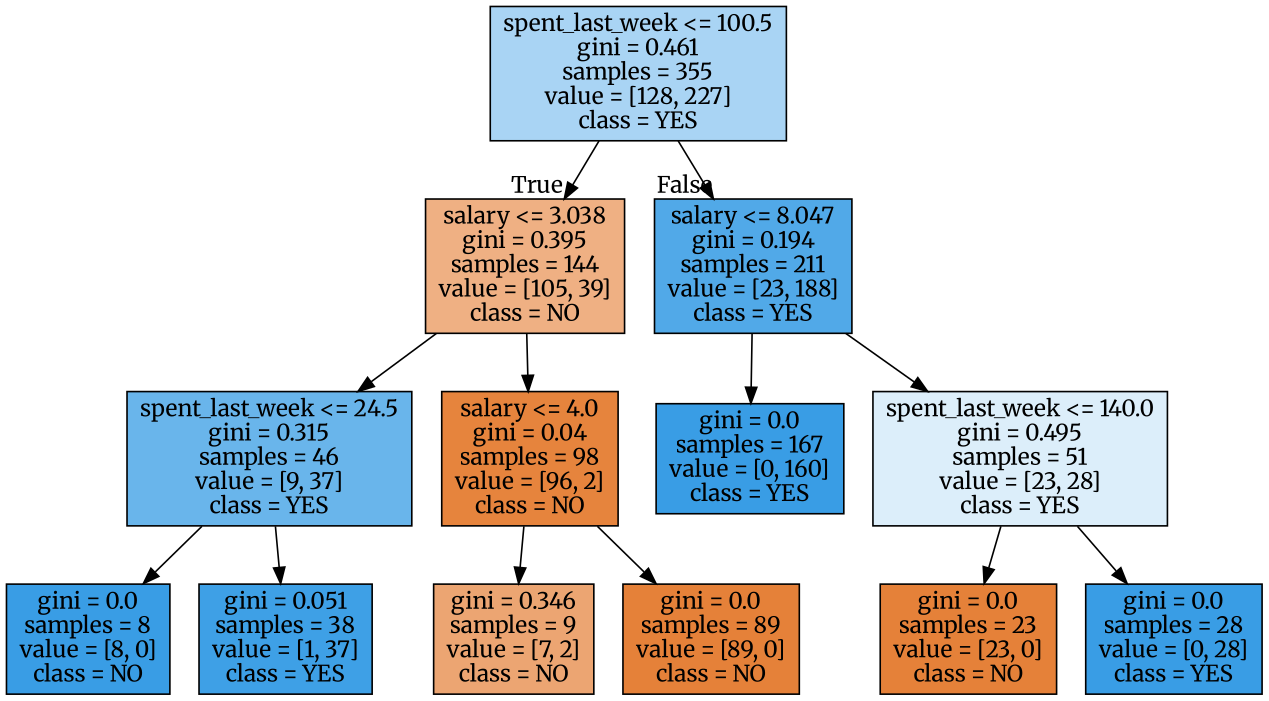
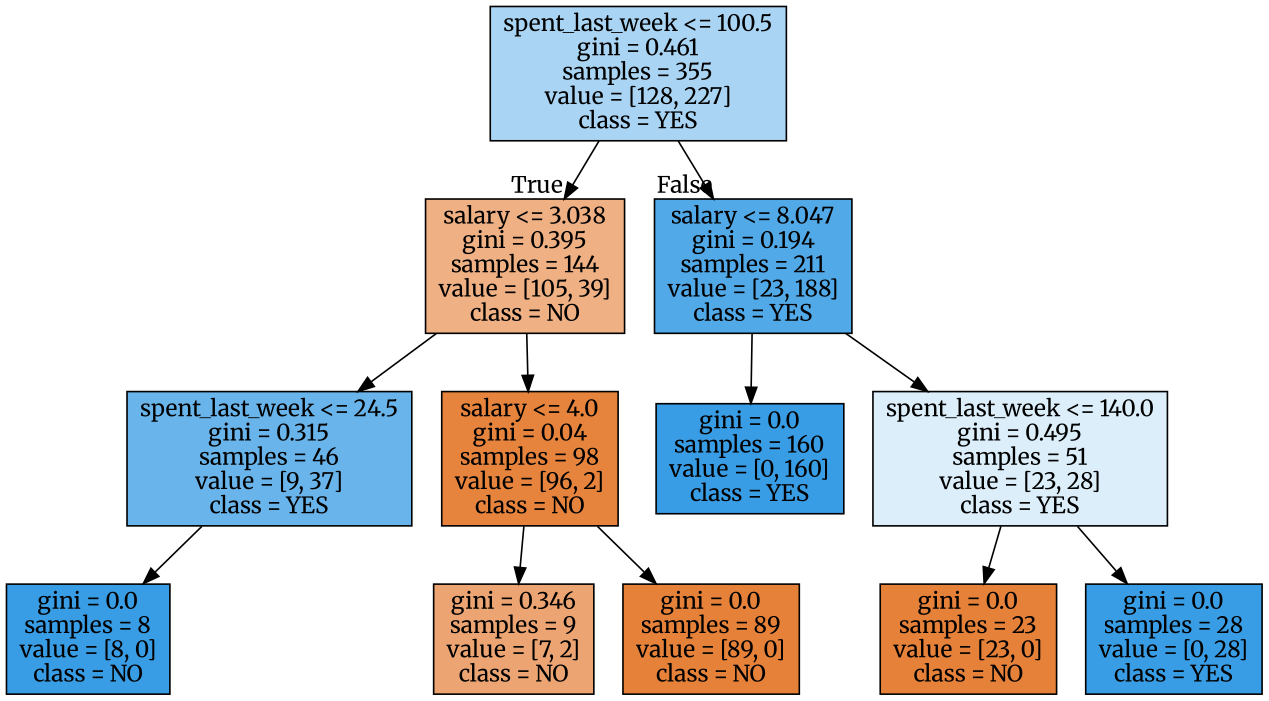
(750, 459) -> (750, 459)
(286, 639) -> none
